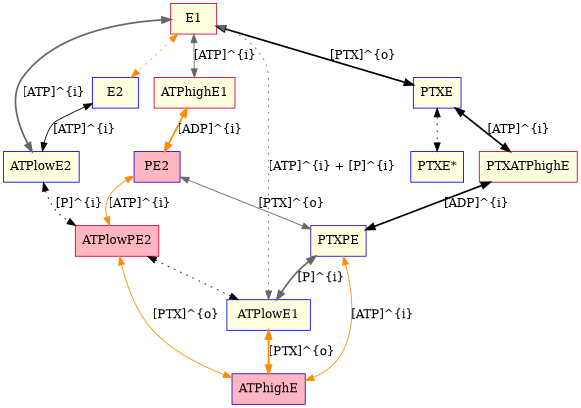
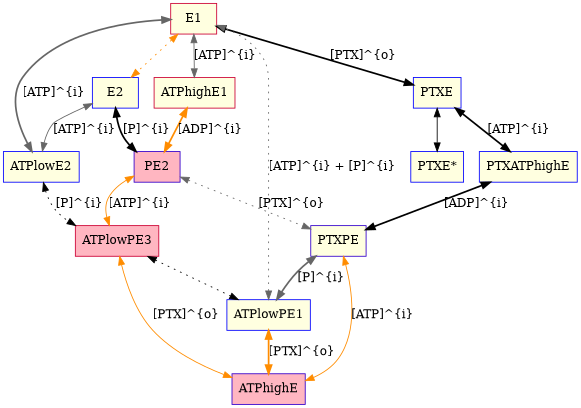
(59, 120) -> (59, 120)
(437, 130) -> (437, 130)
none -> (121, 132)
(528, 167) -> (528, 167)
(246, 203) -> (246, 203)
(117, 241) -> (117, 241)
(269, 315) -> (269, 315)
